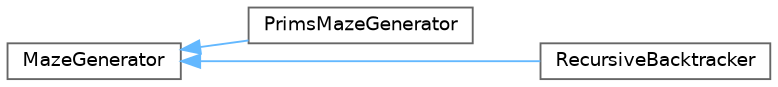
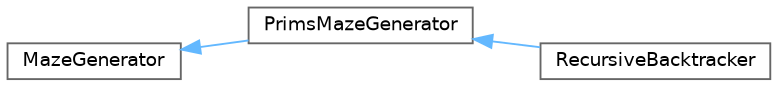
(370, 61) -> (516, 44)
